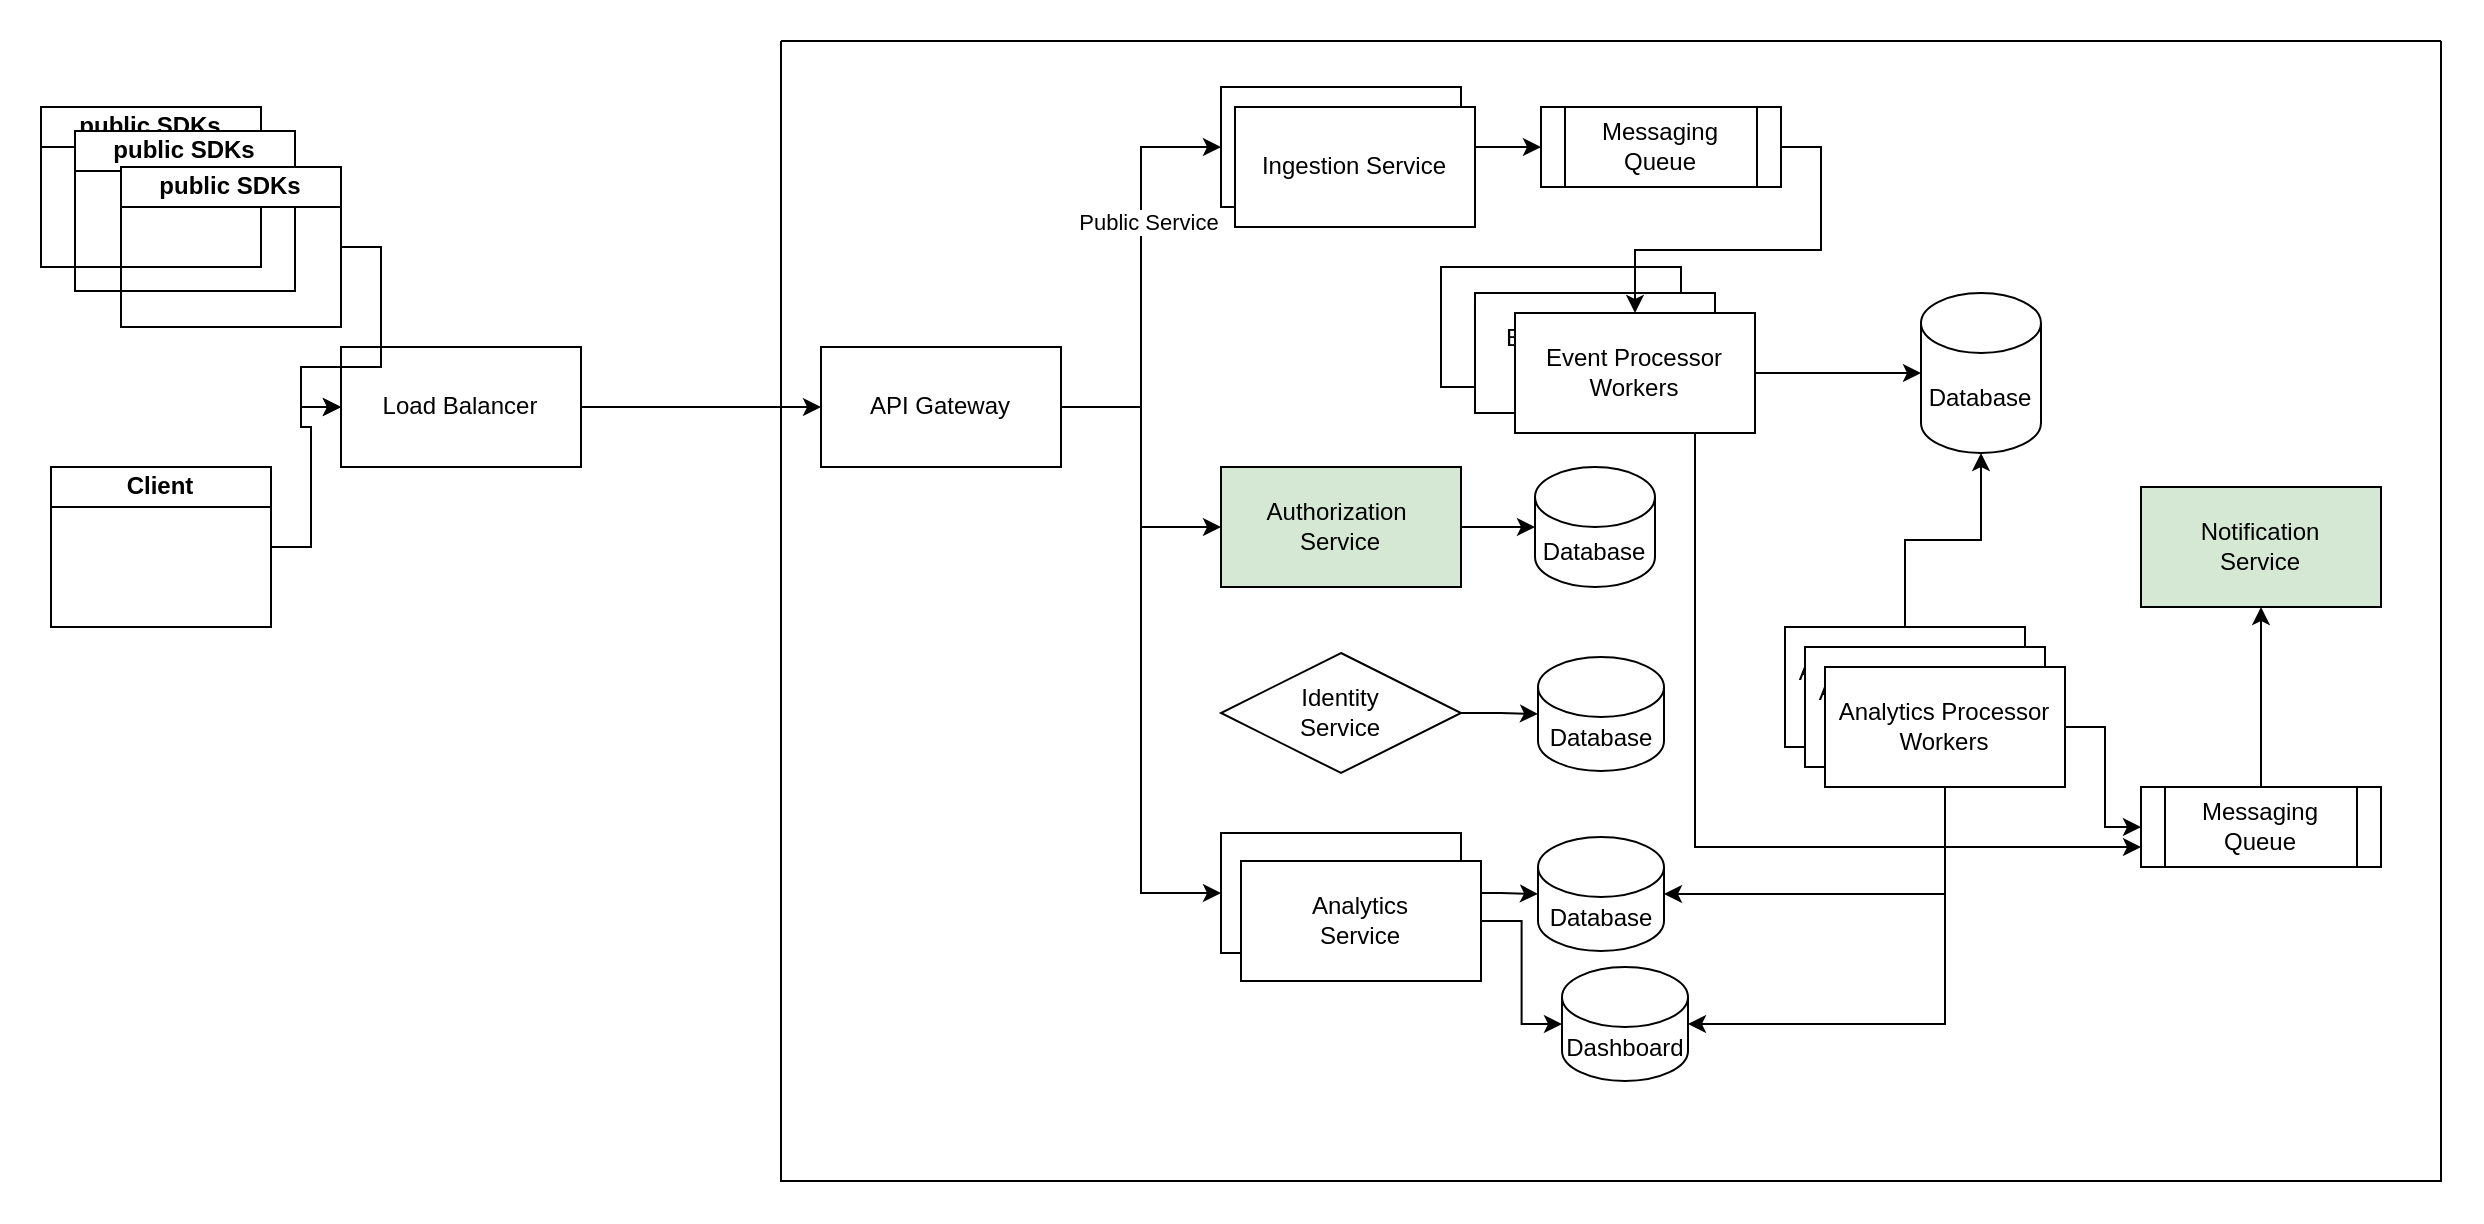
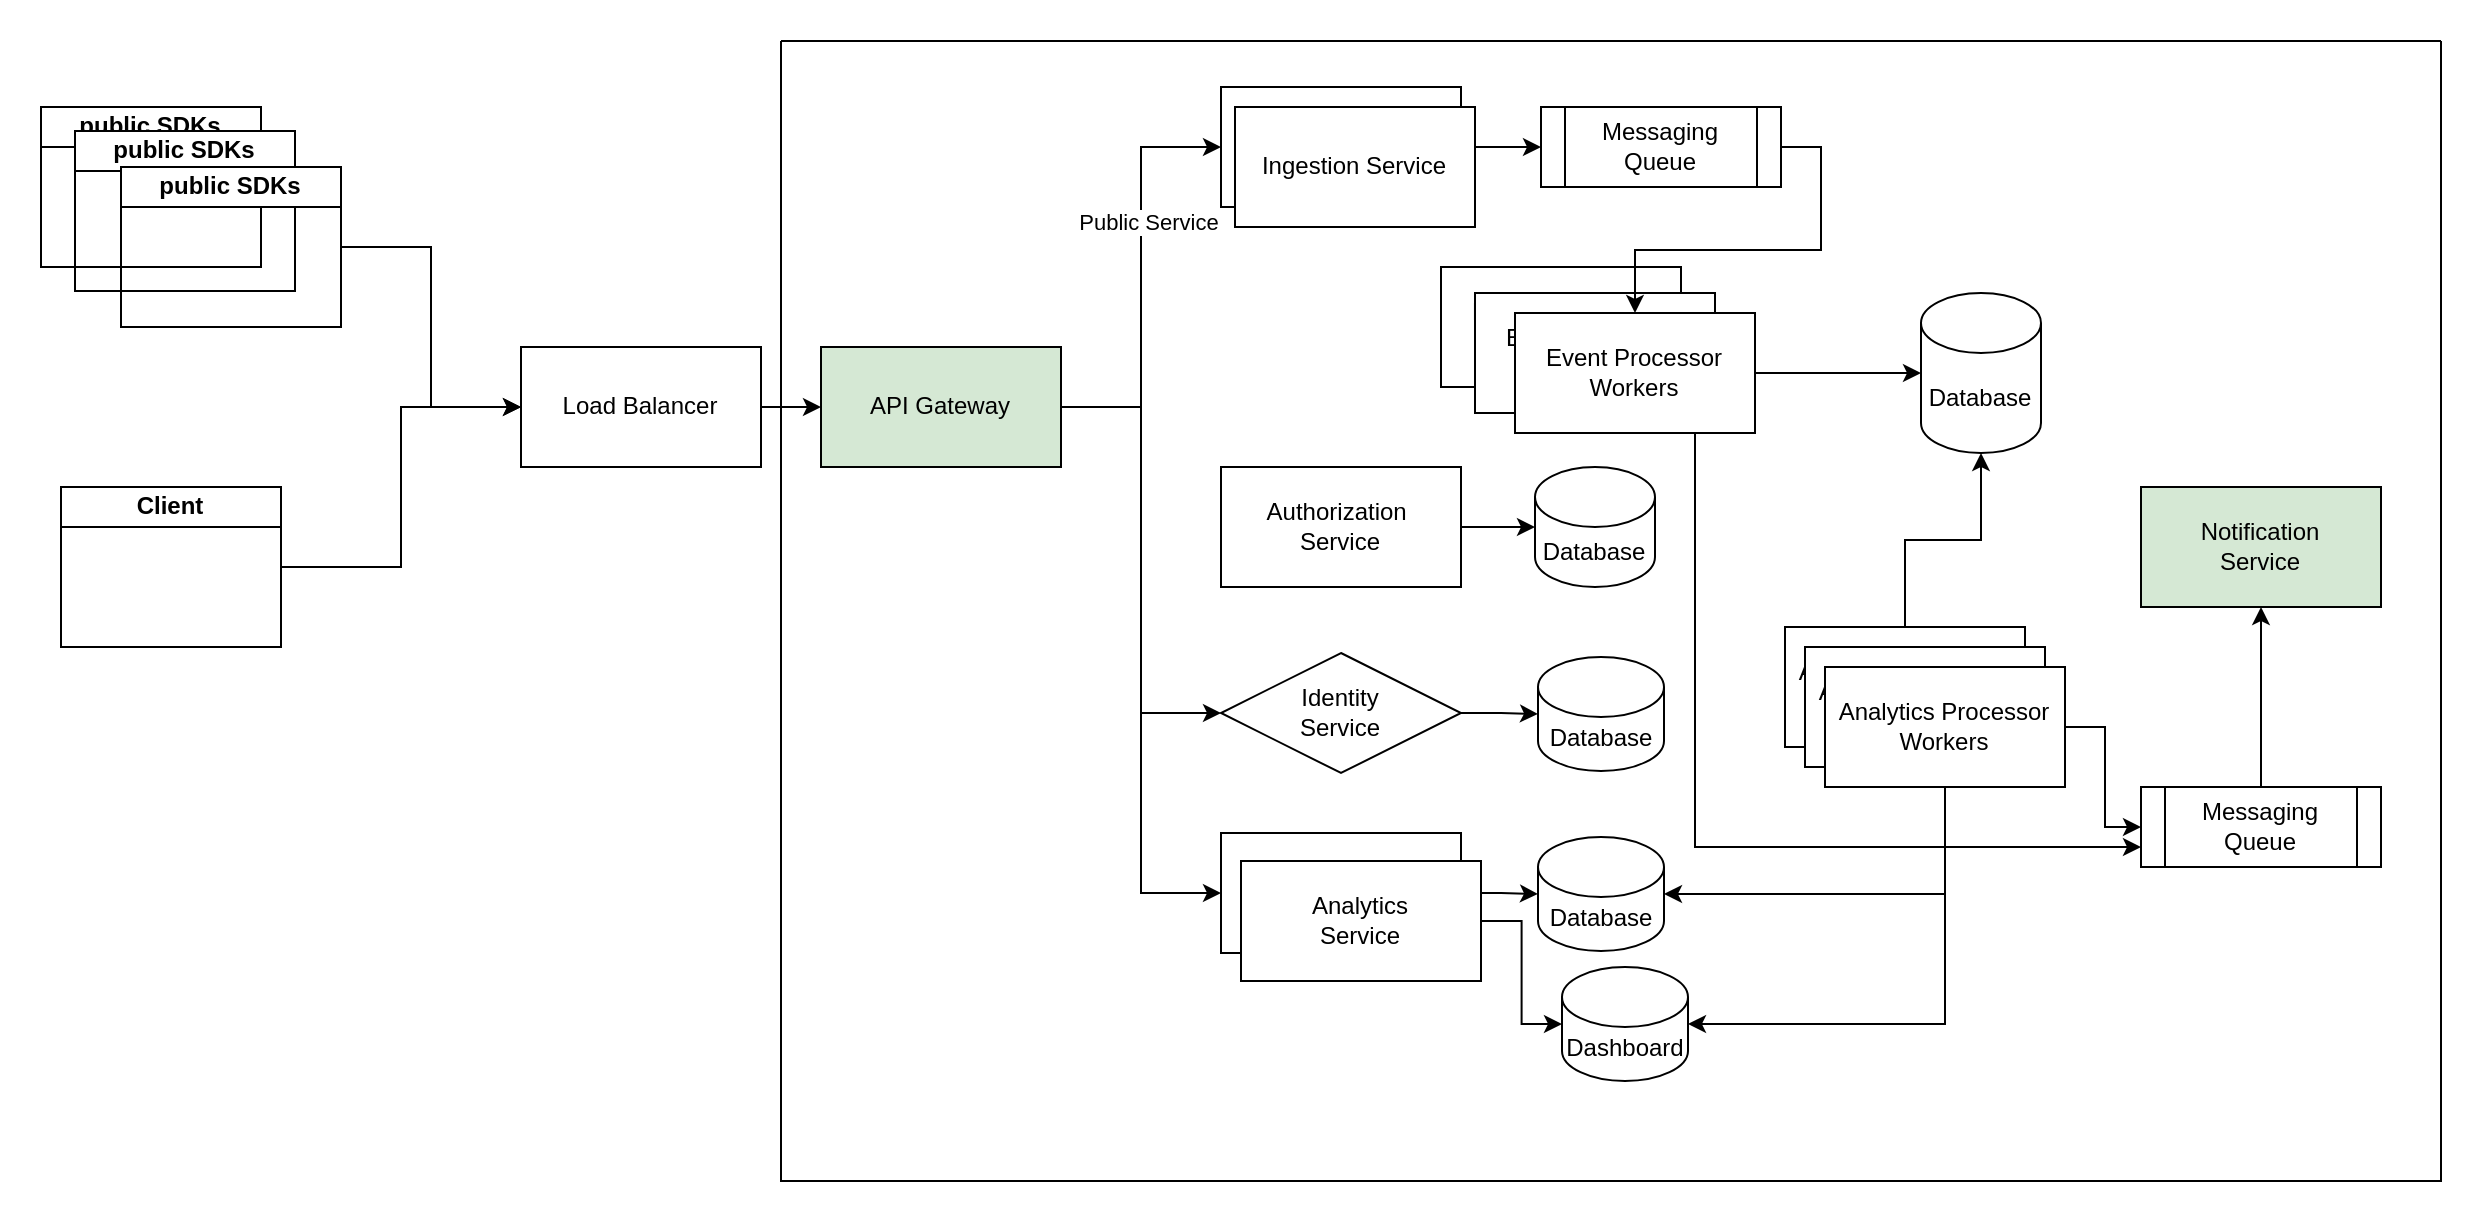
(461, 407) -> (641, 407)
(941, 407) -> (941, 407)
(1176, 527) -> none
(1341, 527) -> (1341, 527)
(161, 547) -> (171, 567)
none -> (1176, 713)
